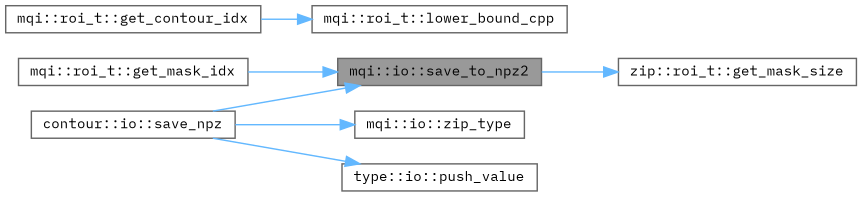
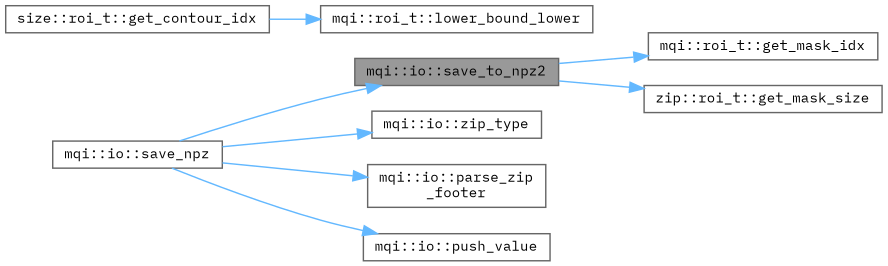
(133, 19) -> (138, 19)
(440, 19) -> (457, 19)
(286, 72) -> (596, 60)
(133, 125) -> (138, 155)
(440, 177) -> (457, 247)
none -> (457, 186)
